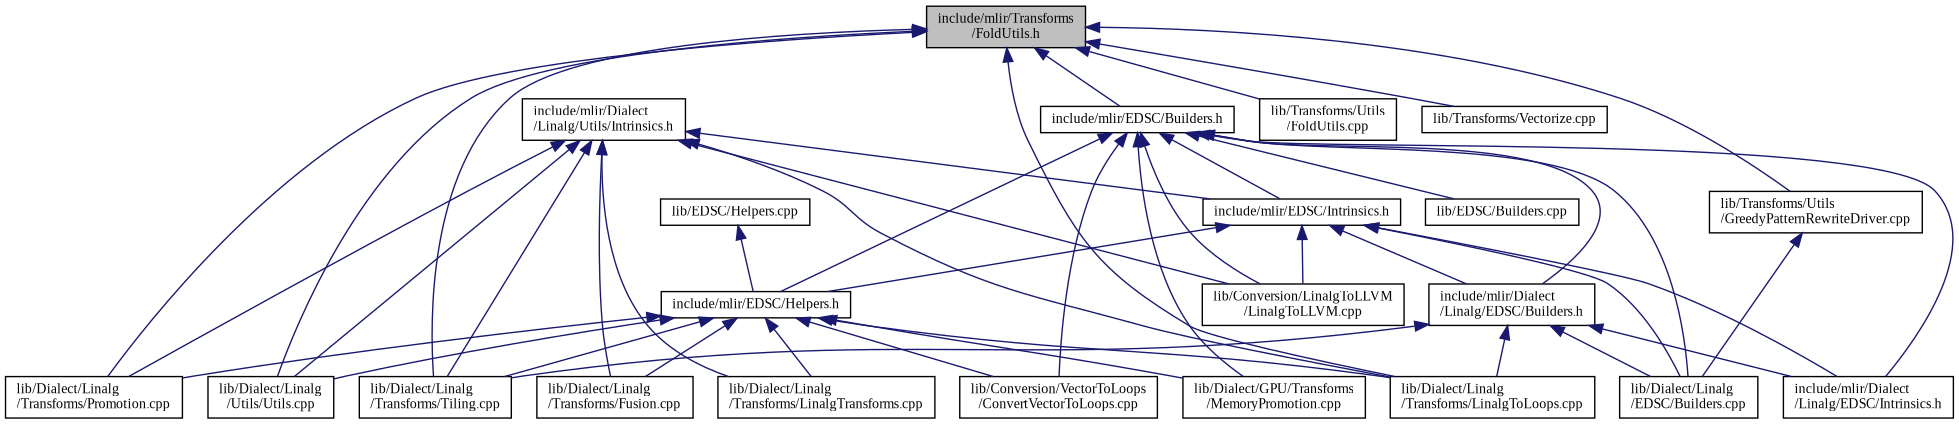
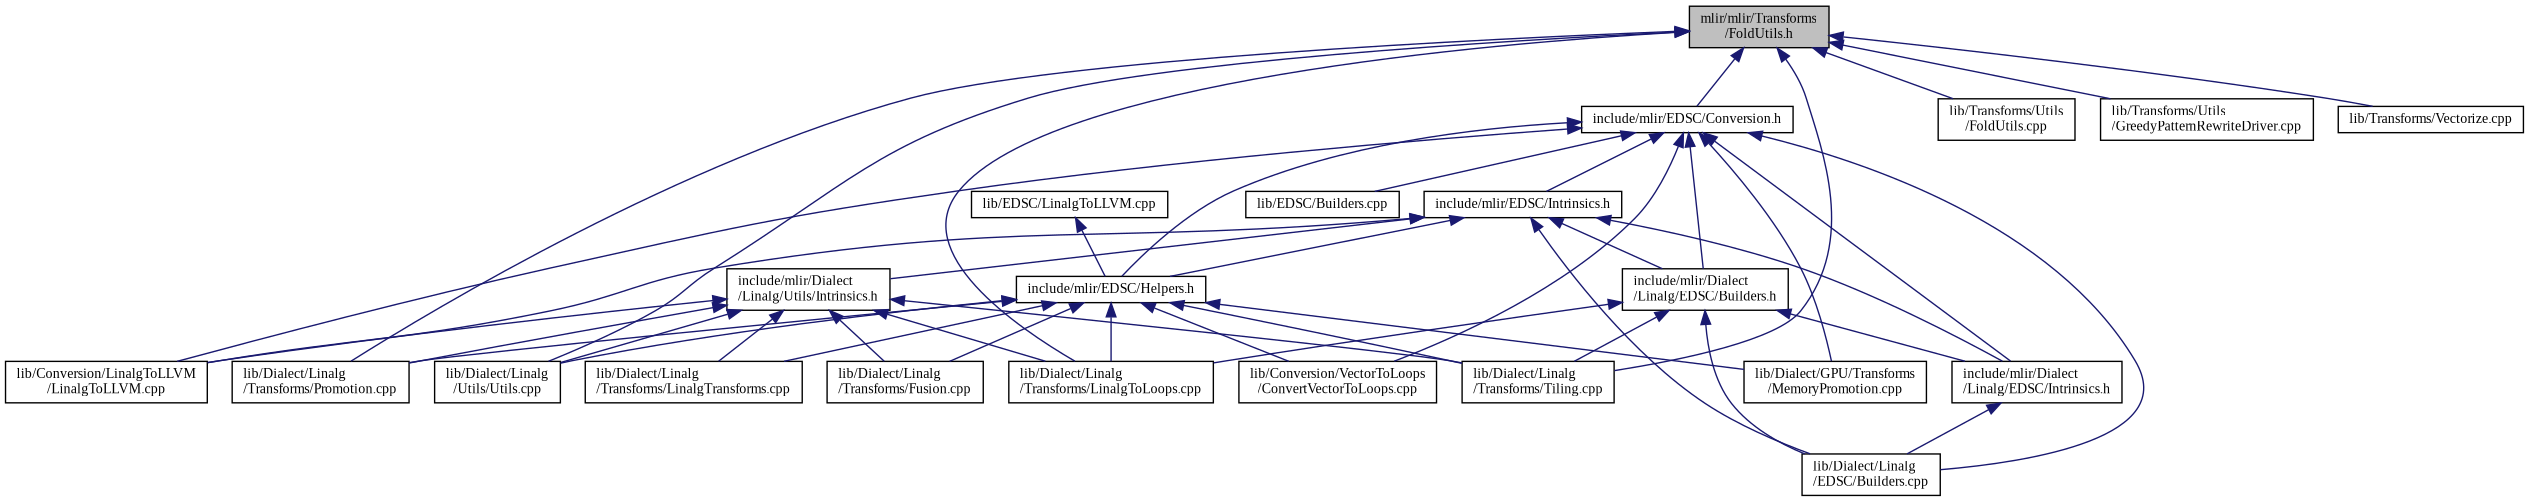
(1006, 27) -> (1759, 27)
(1137, 120) -> (1687, 120)
(955, 166) -> (1176, 246)
(735, 212) -> (1070, 205)
(1748, 311) -> (1948, 432)
